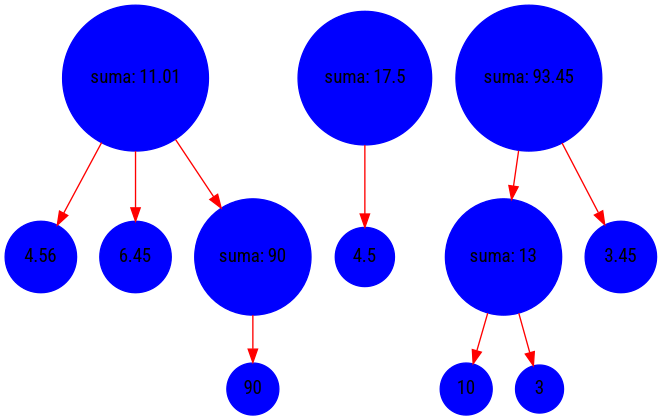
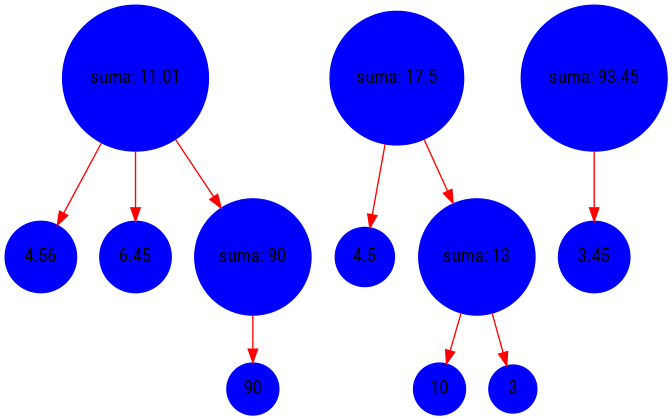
(516, 168) -> (436, 165)
